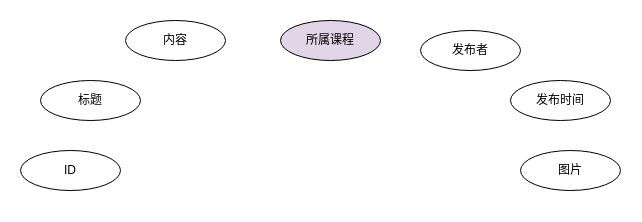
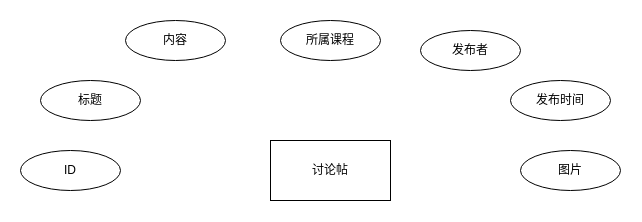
(331, 41) -> (331, 41)
none -> (331, 171)
